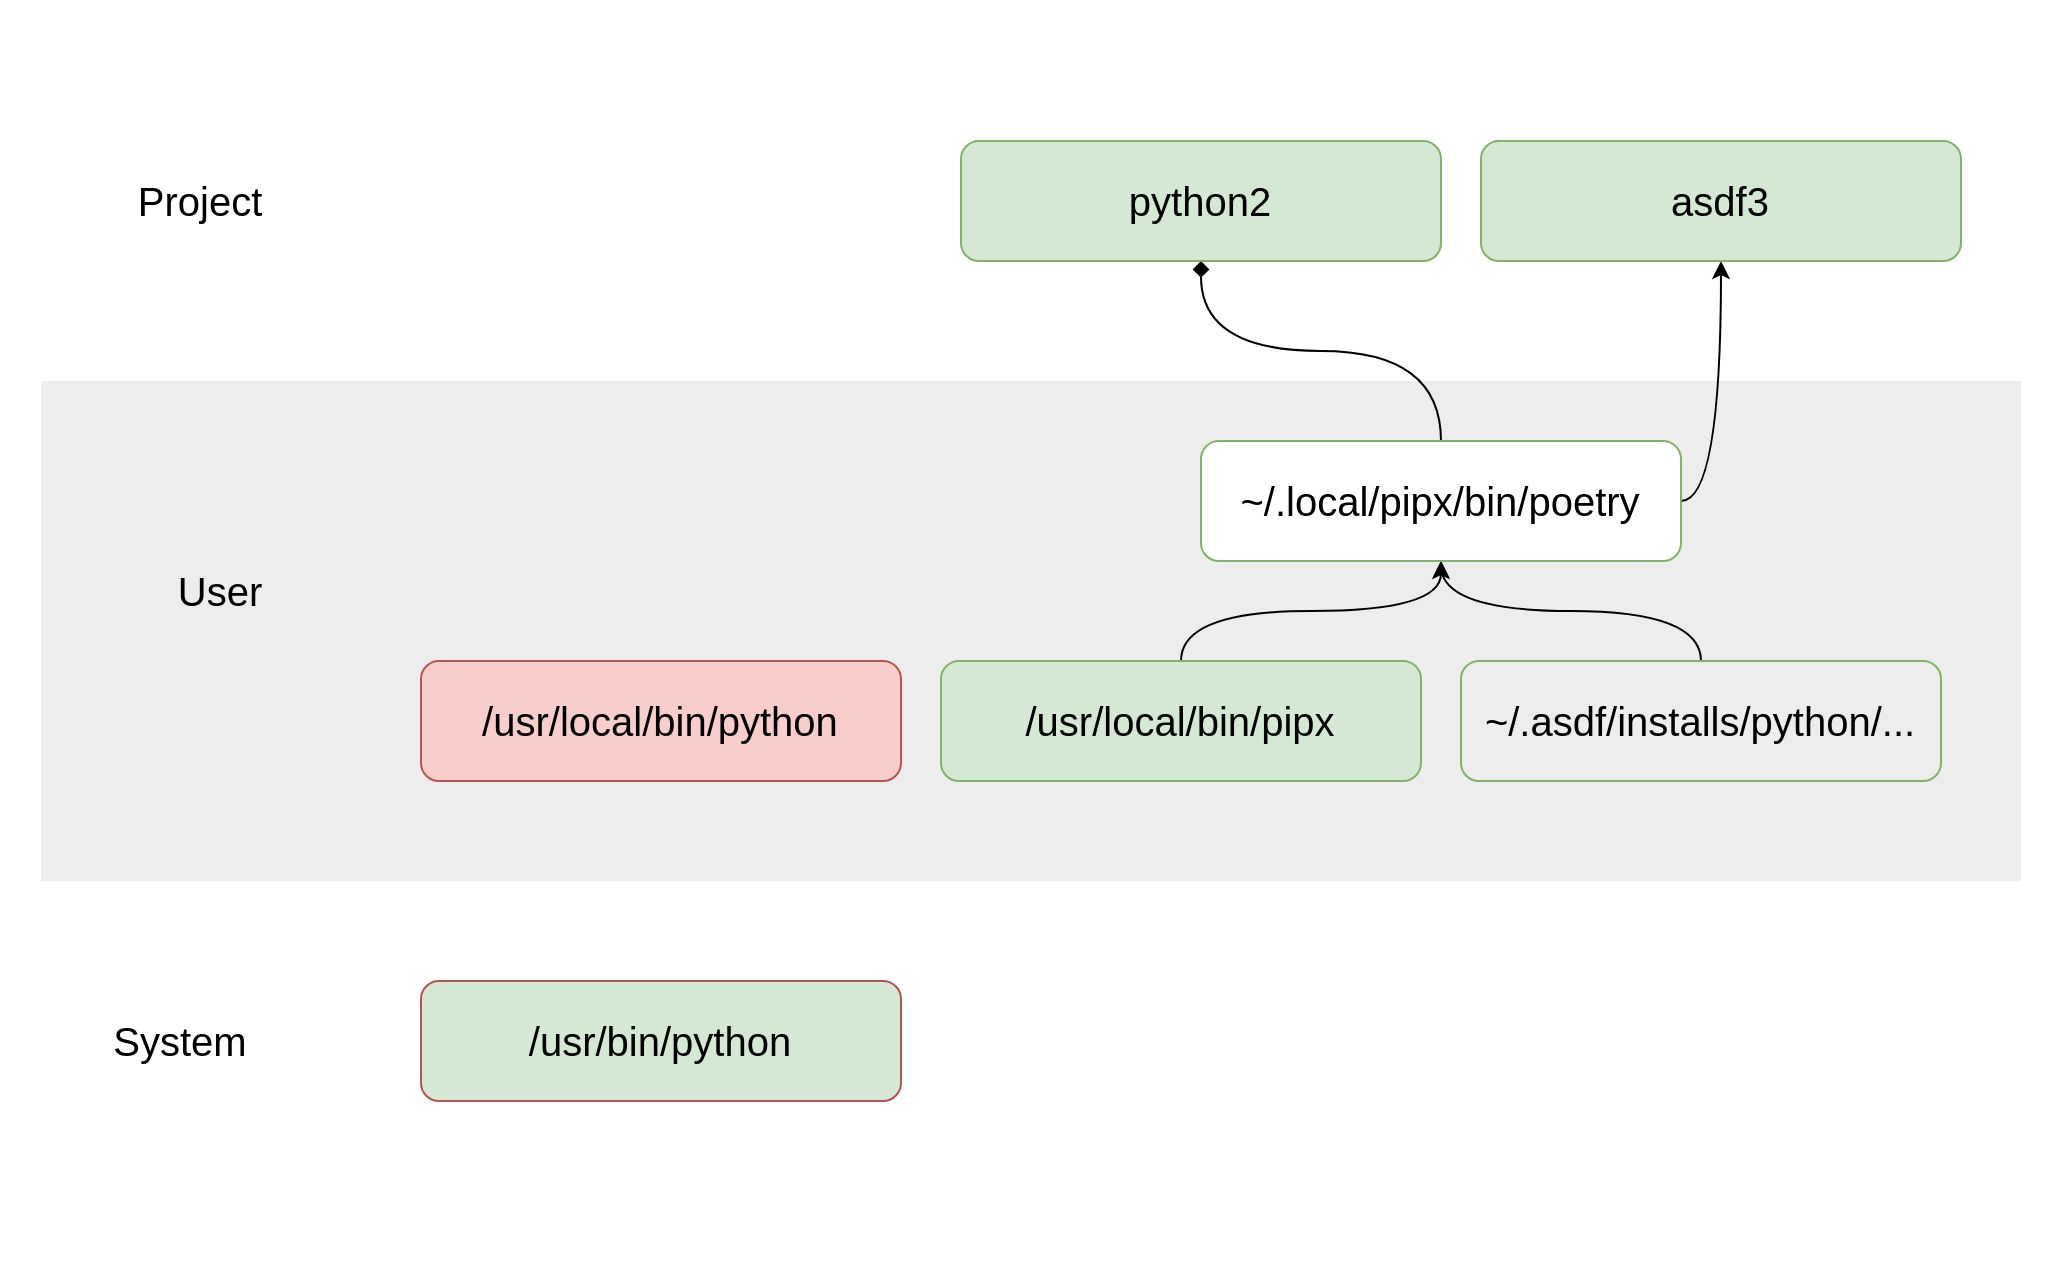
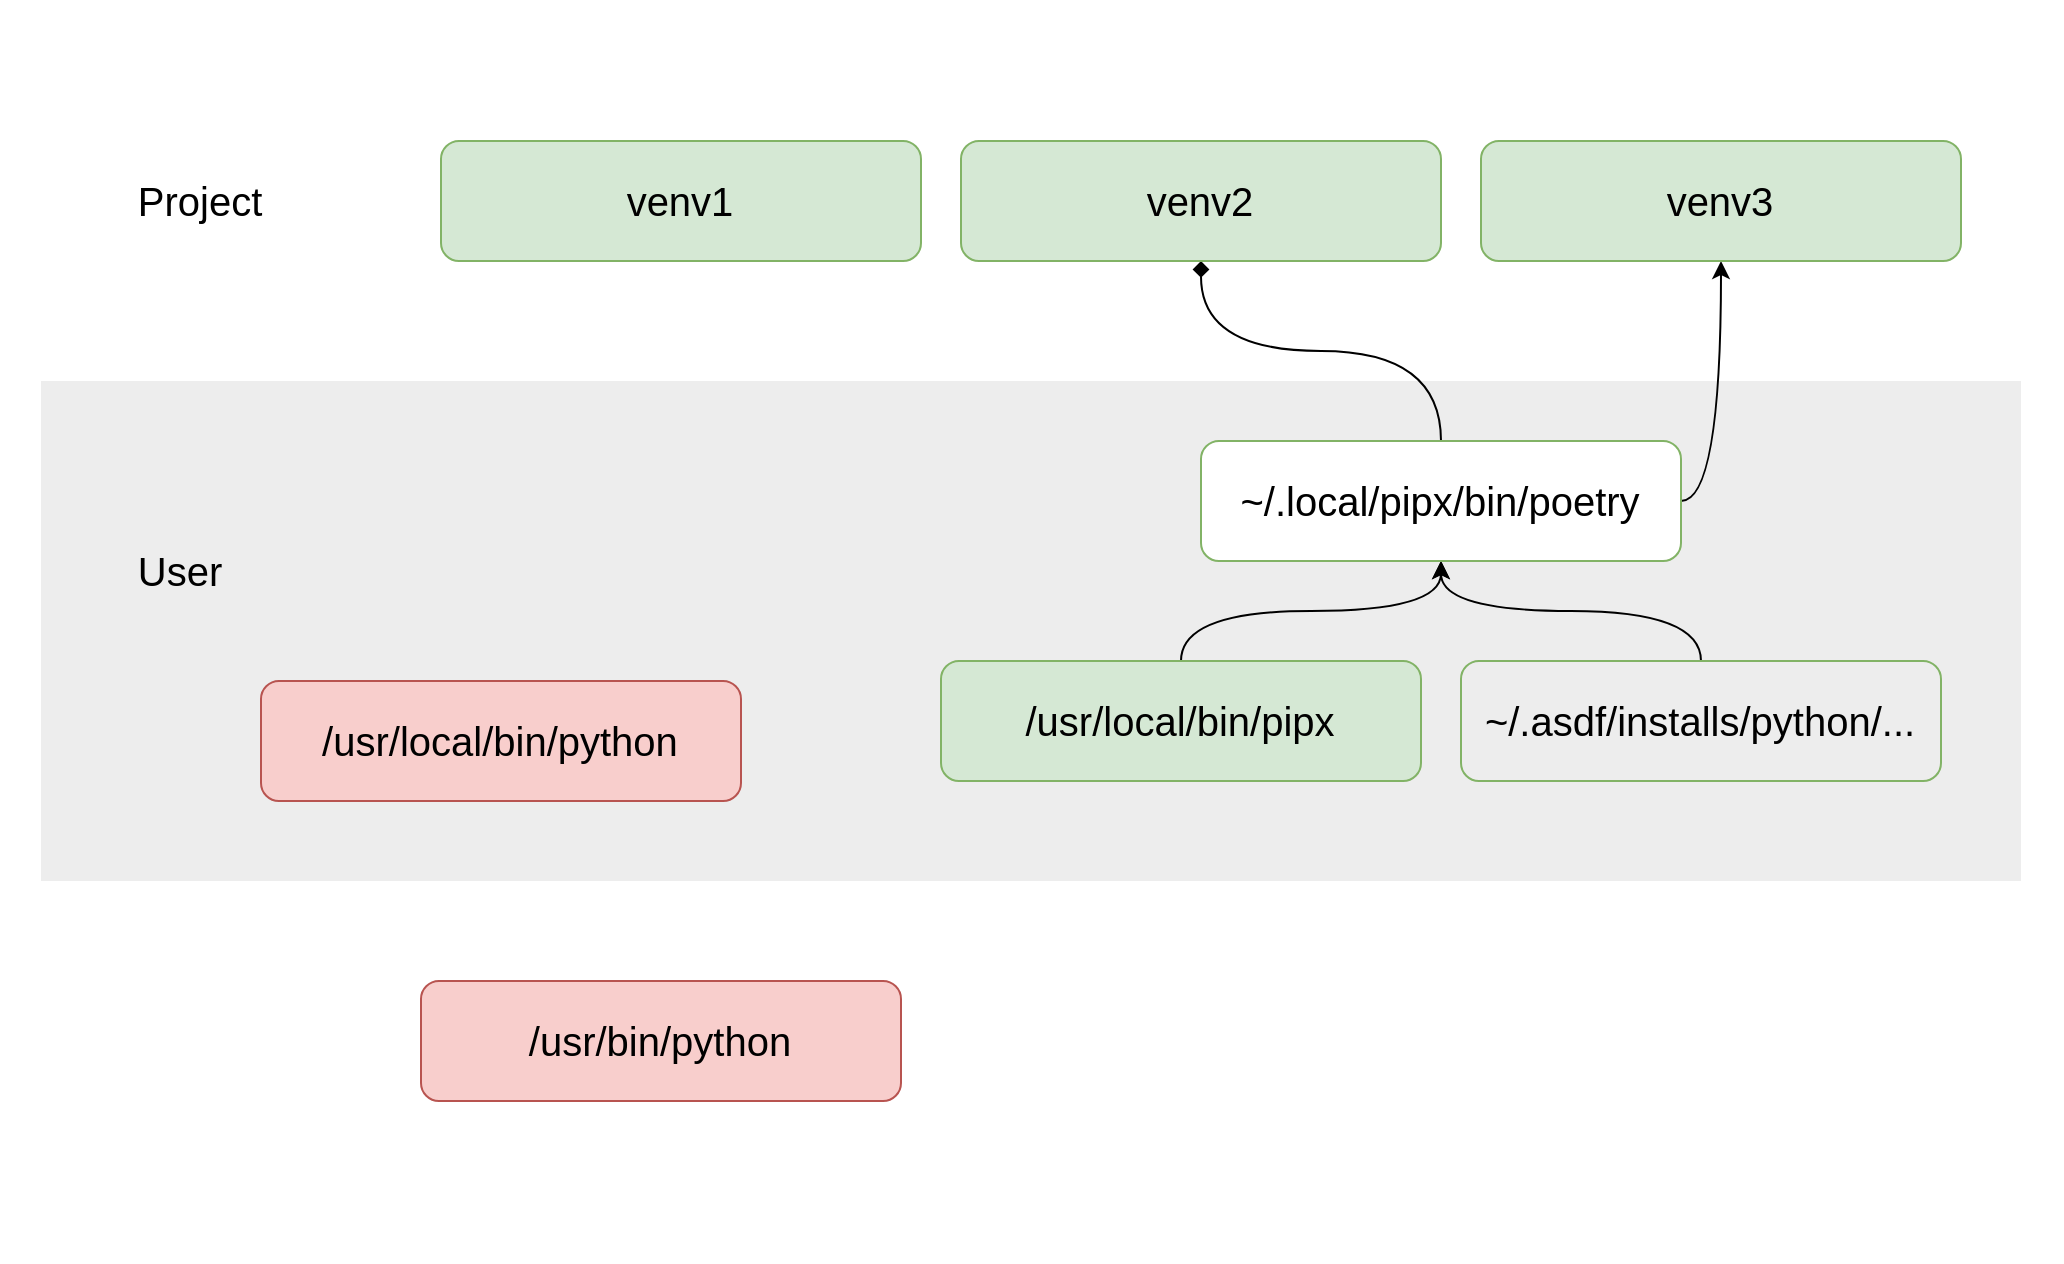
none -> (681, 201)
(1201, 201) -> (1201, 201)
(1721, 201) -> (1721, 201)
(221, 591) -> (181, 571)
(1477, 600) -> (1477, 602)
(661, 721) -> (501, 741)
(181, 1041) -> none
(661, 1041) -> (661, 1041)
